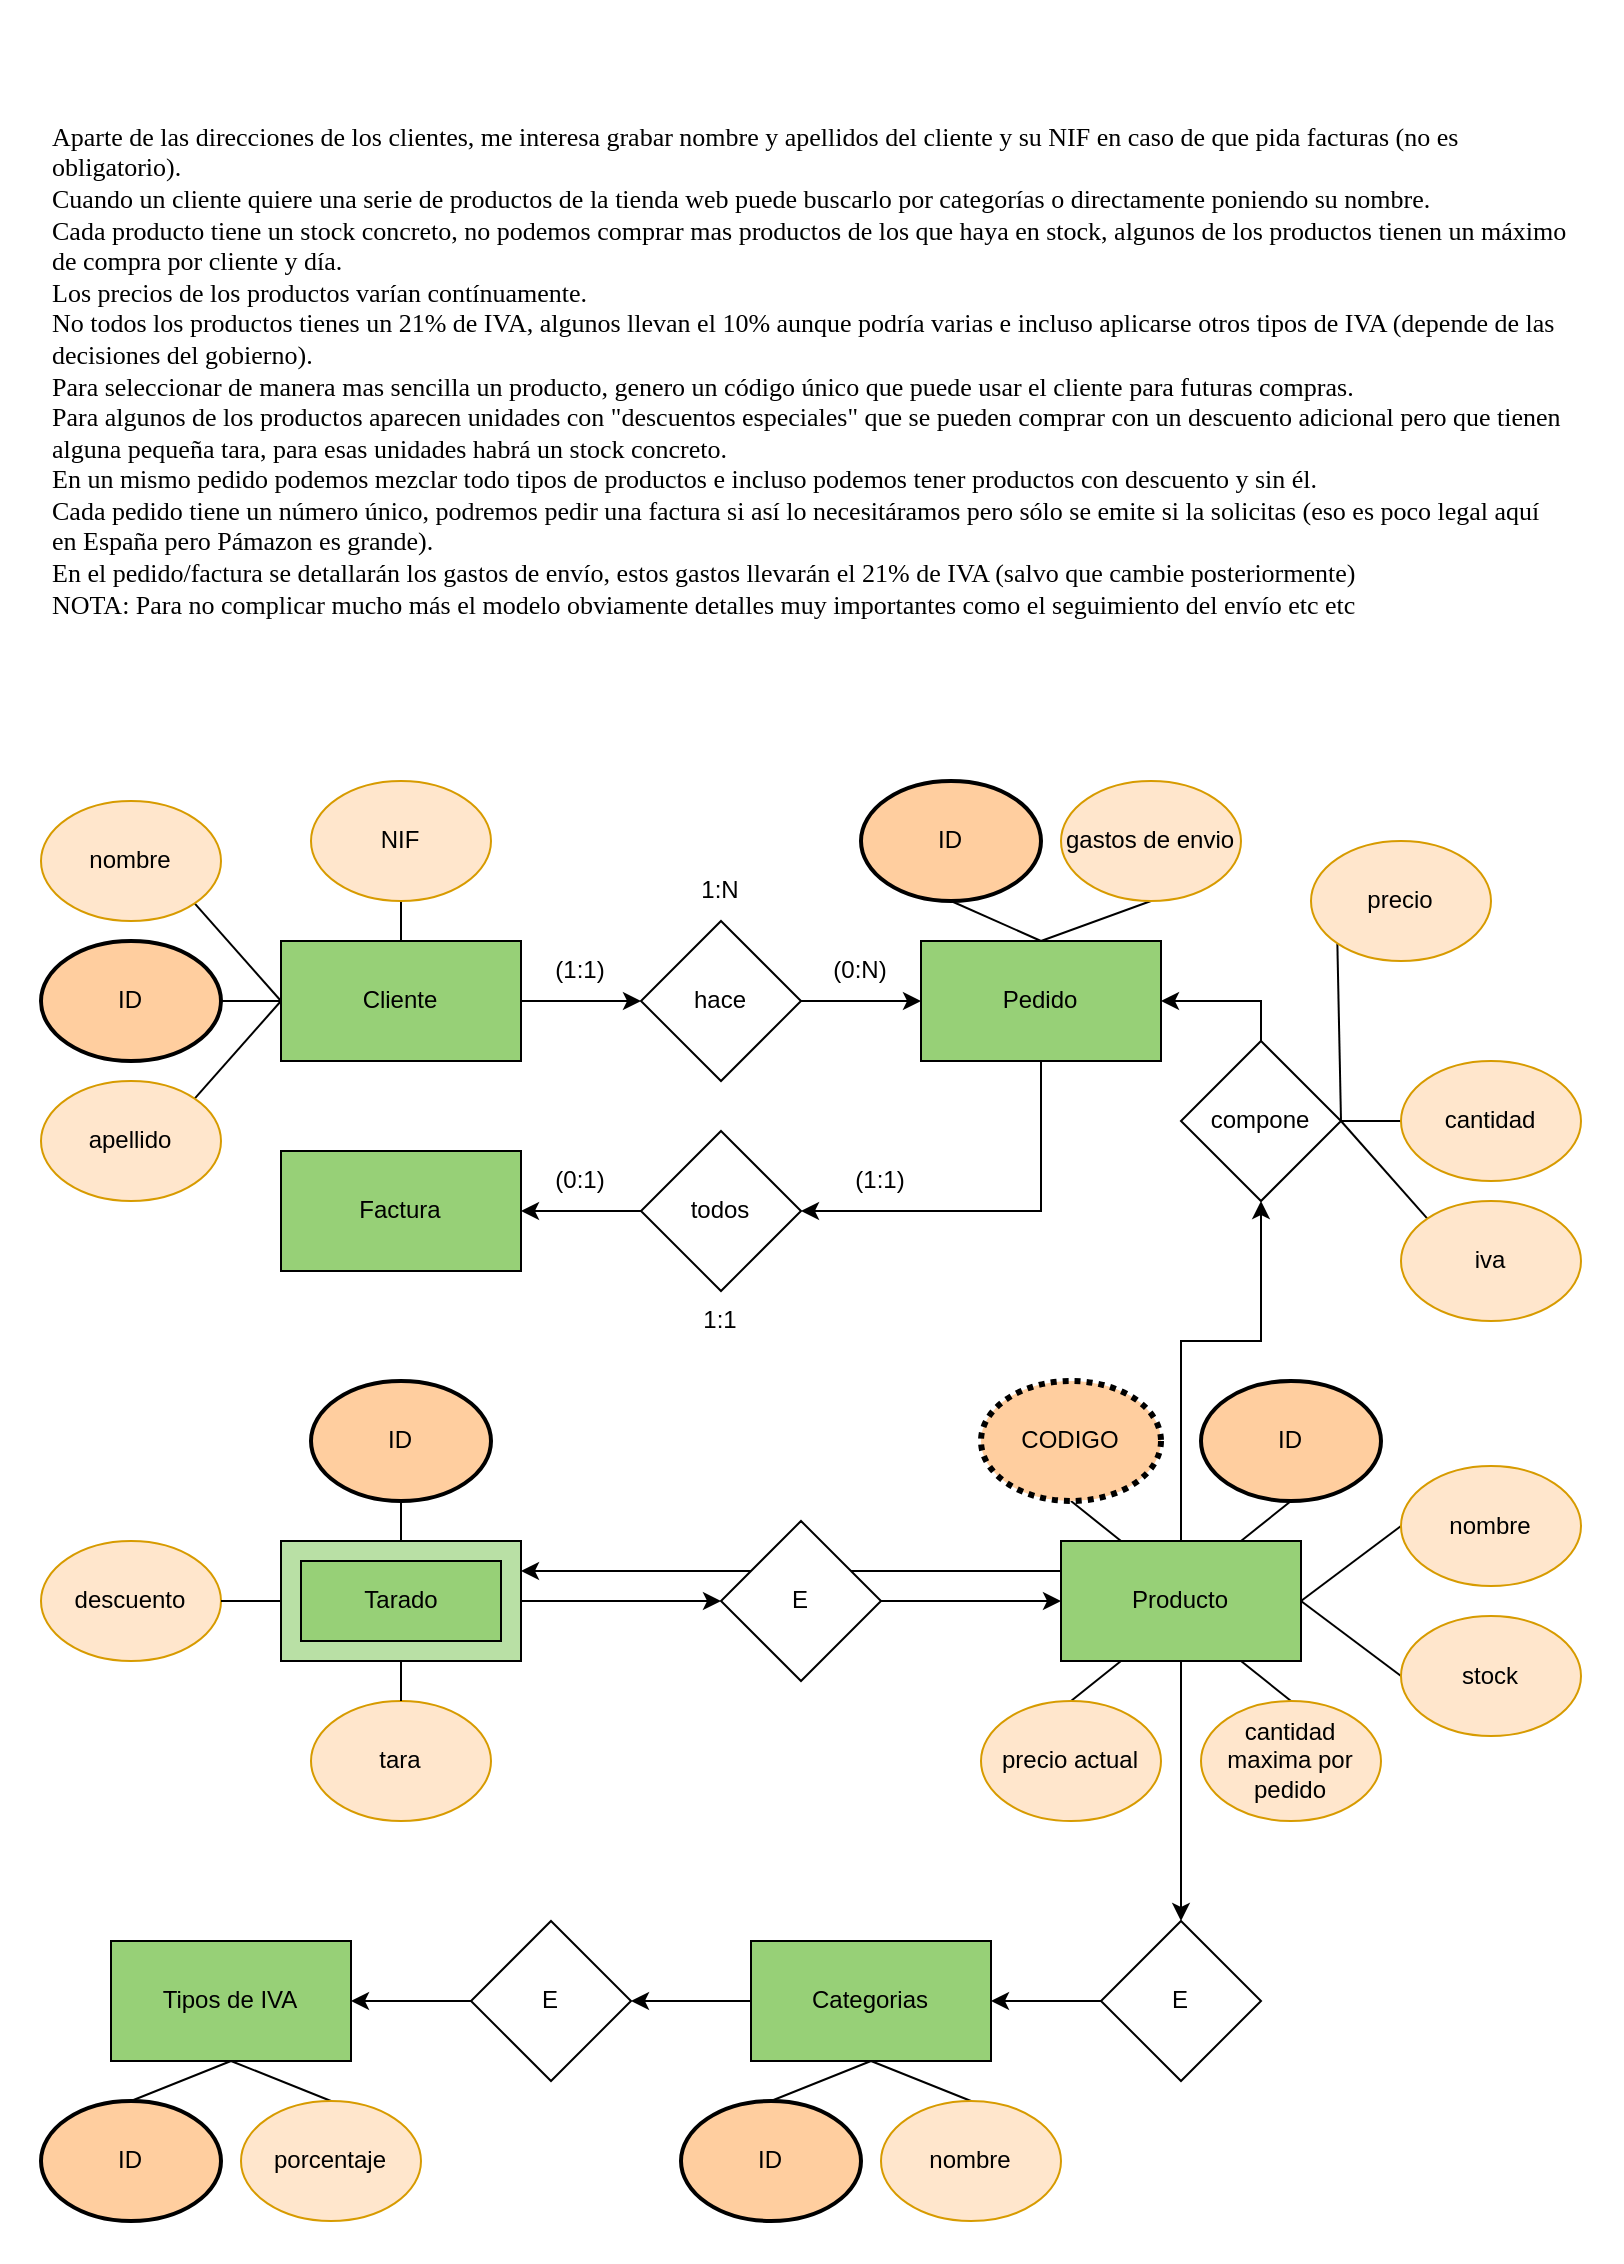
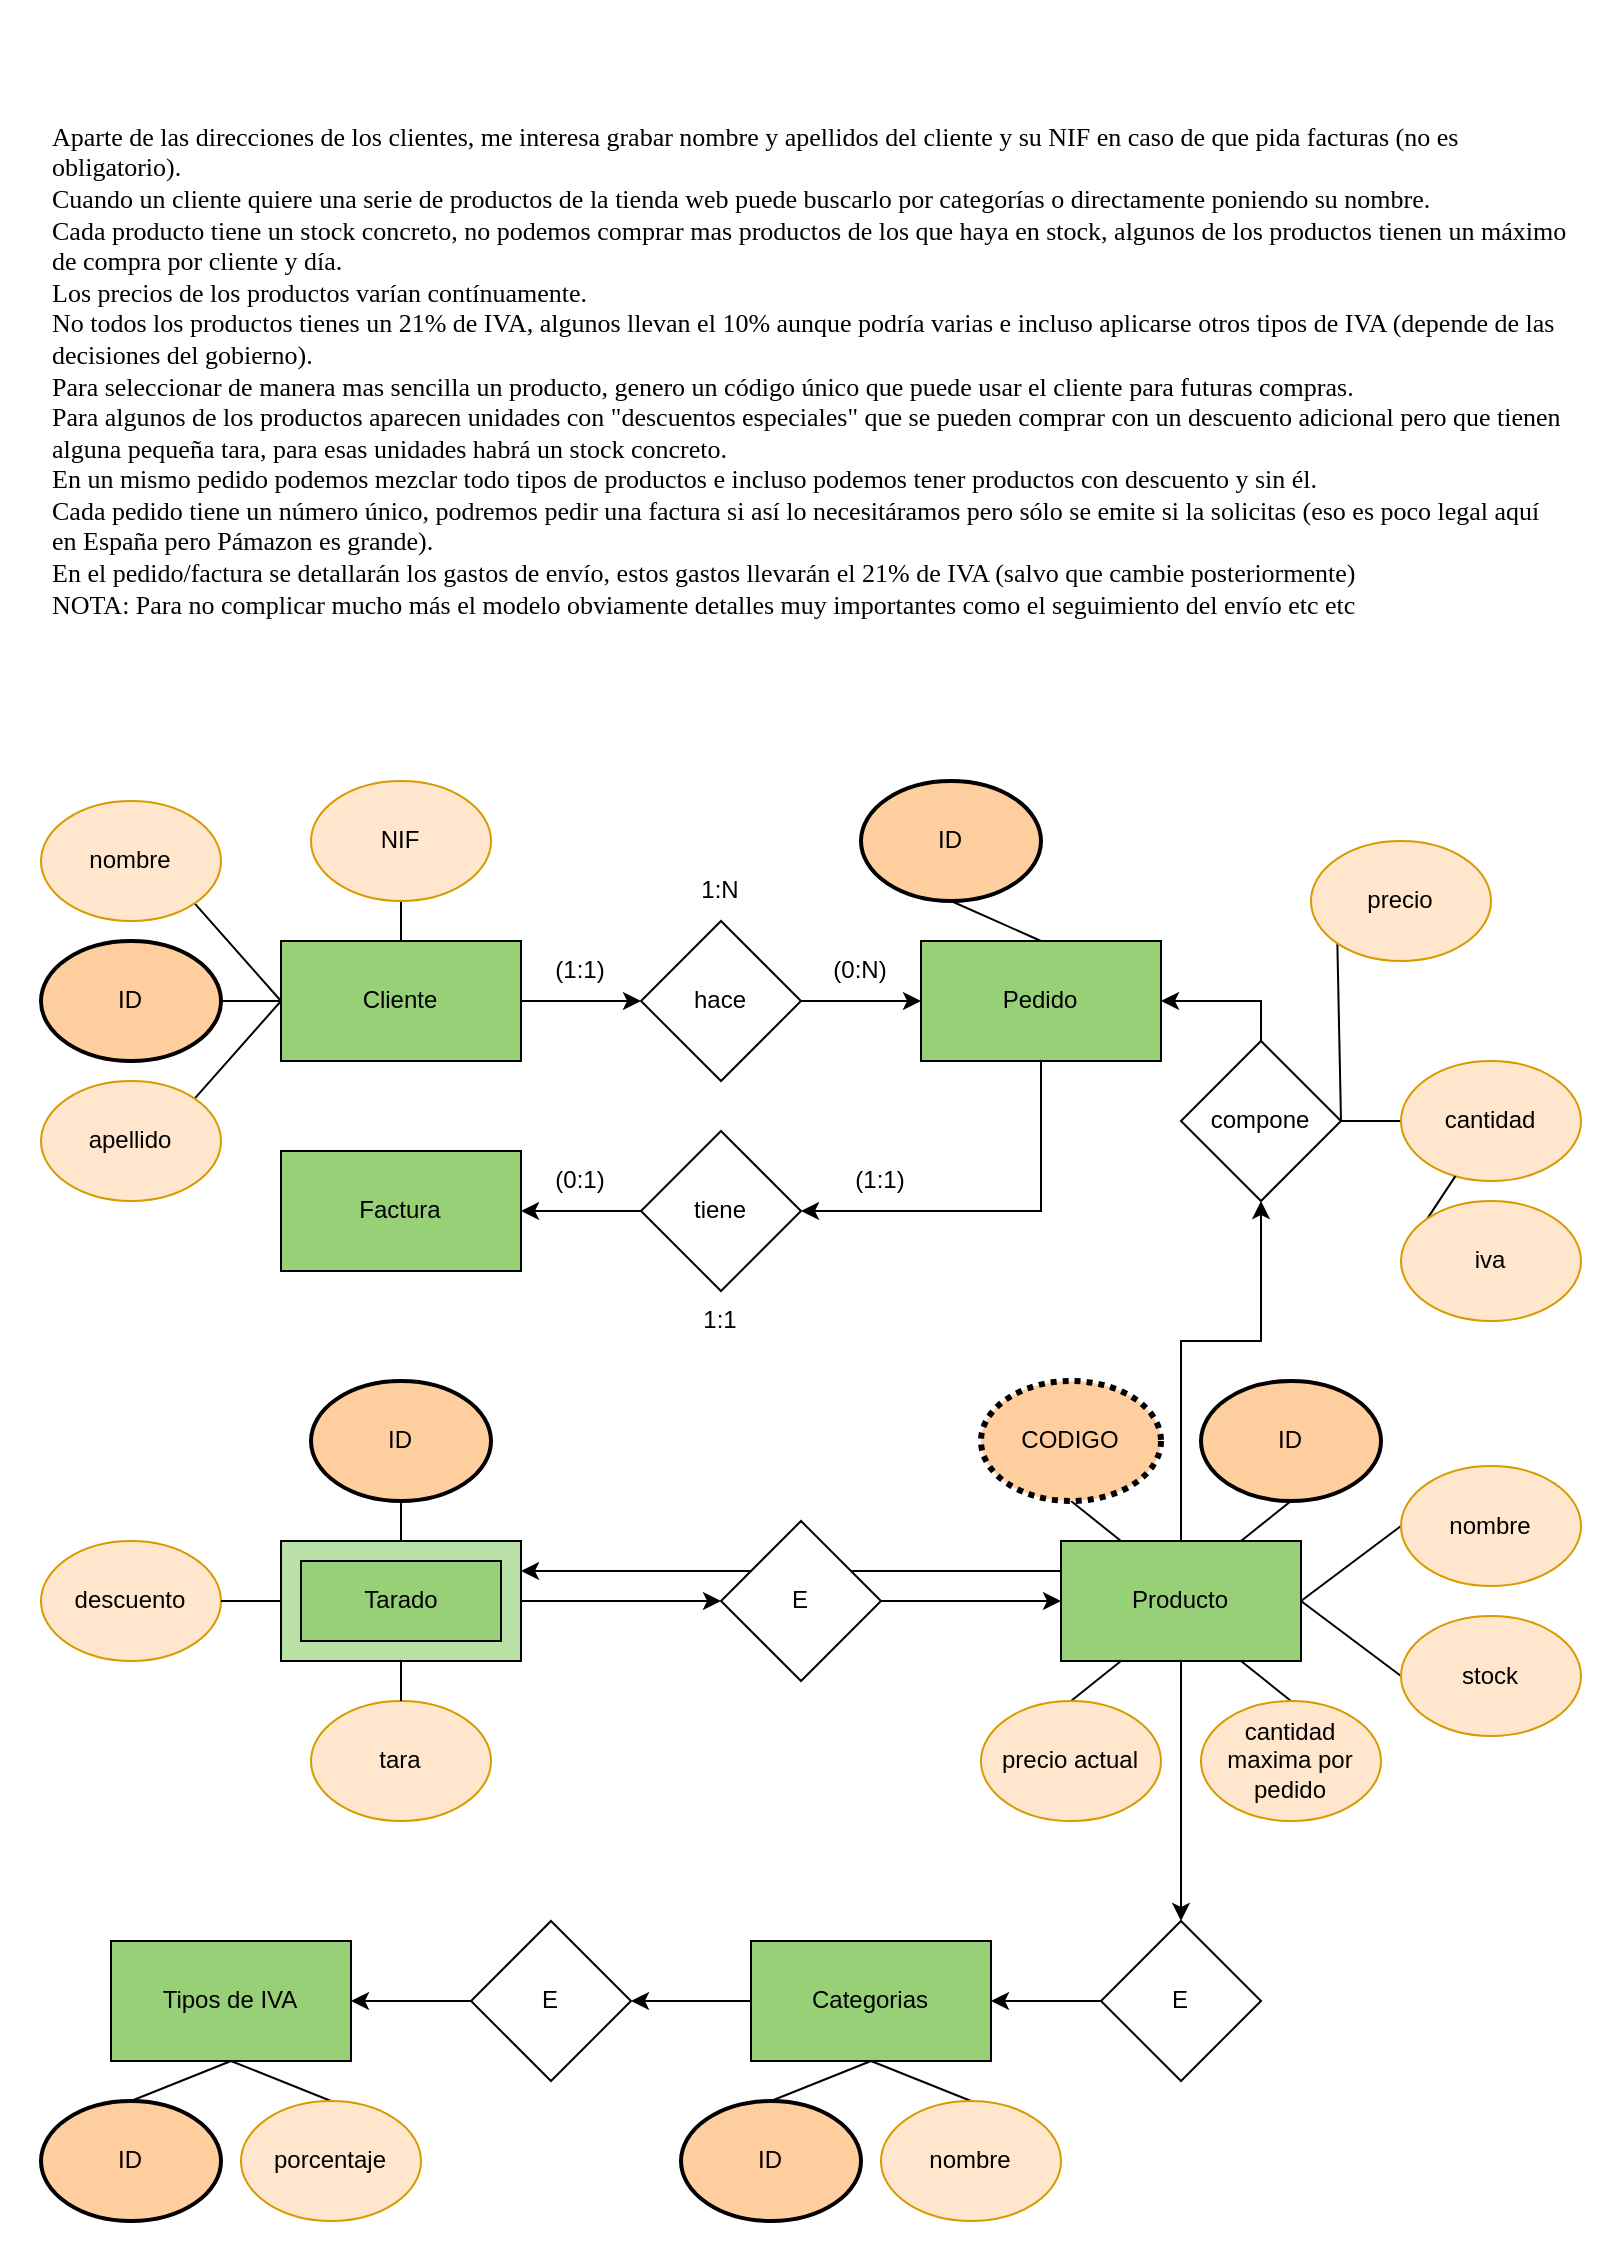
(1151, 841) -> none
(1096, 921) -> none
(1386, 1172) -> (1441, 1197)
(721, 1211) -> (721, 1211)
